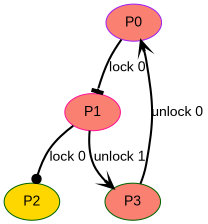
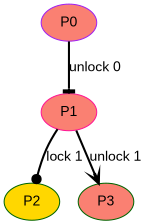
(128, 67) -> (95, 67)
(152, 118) -> none
(68, 157) -> (65, 157)
